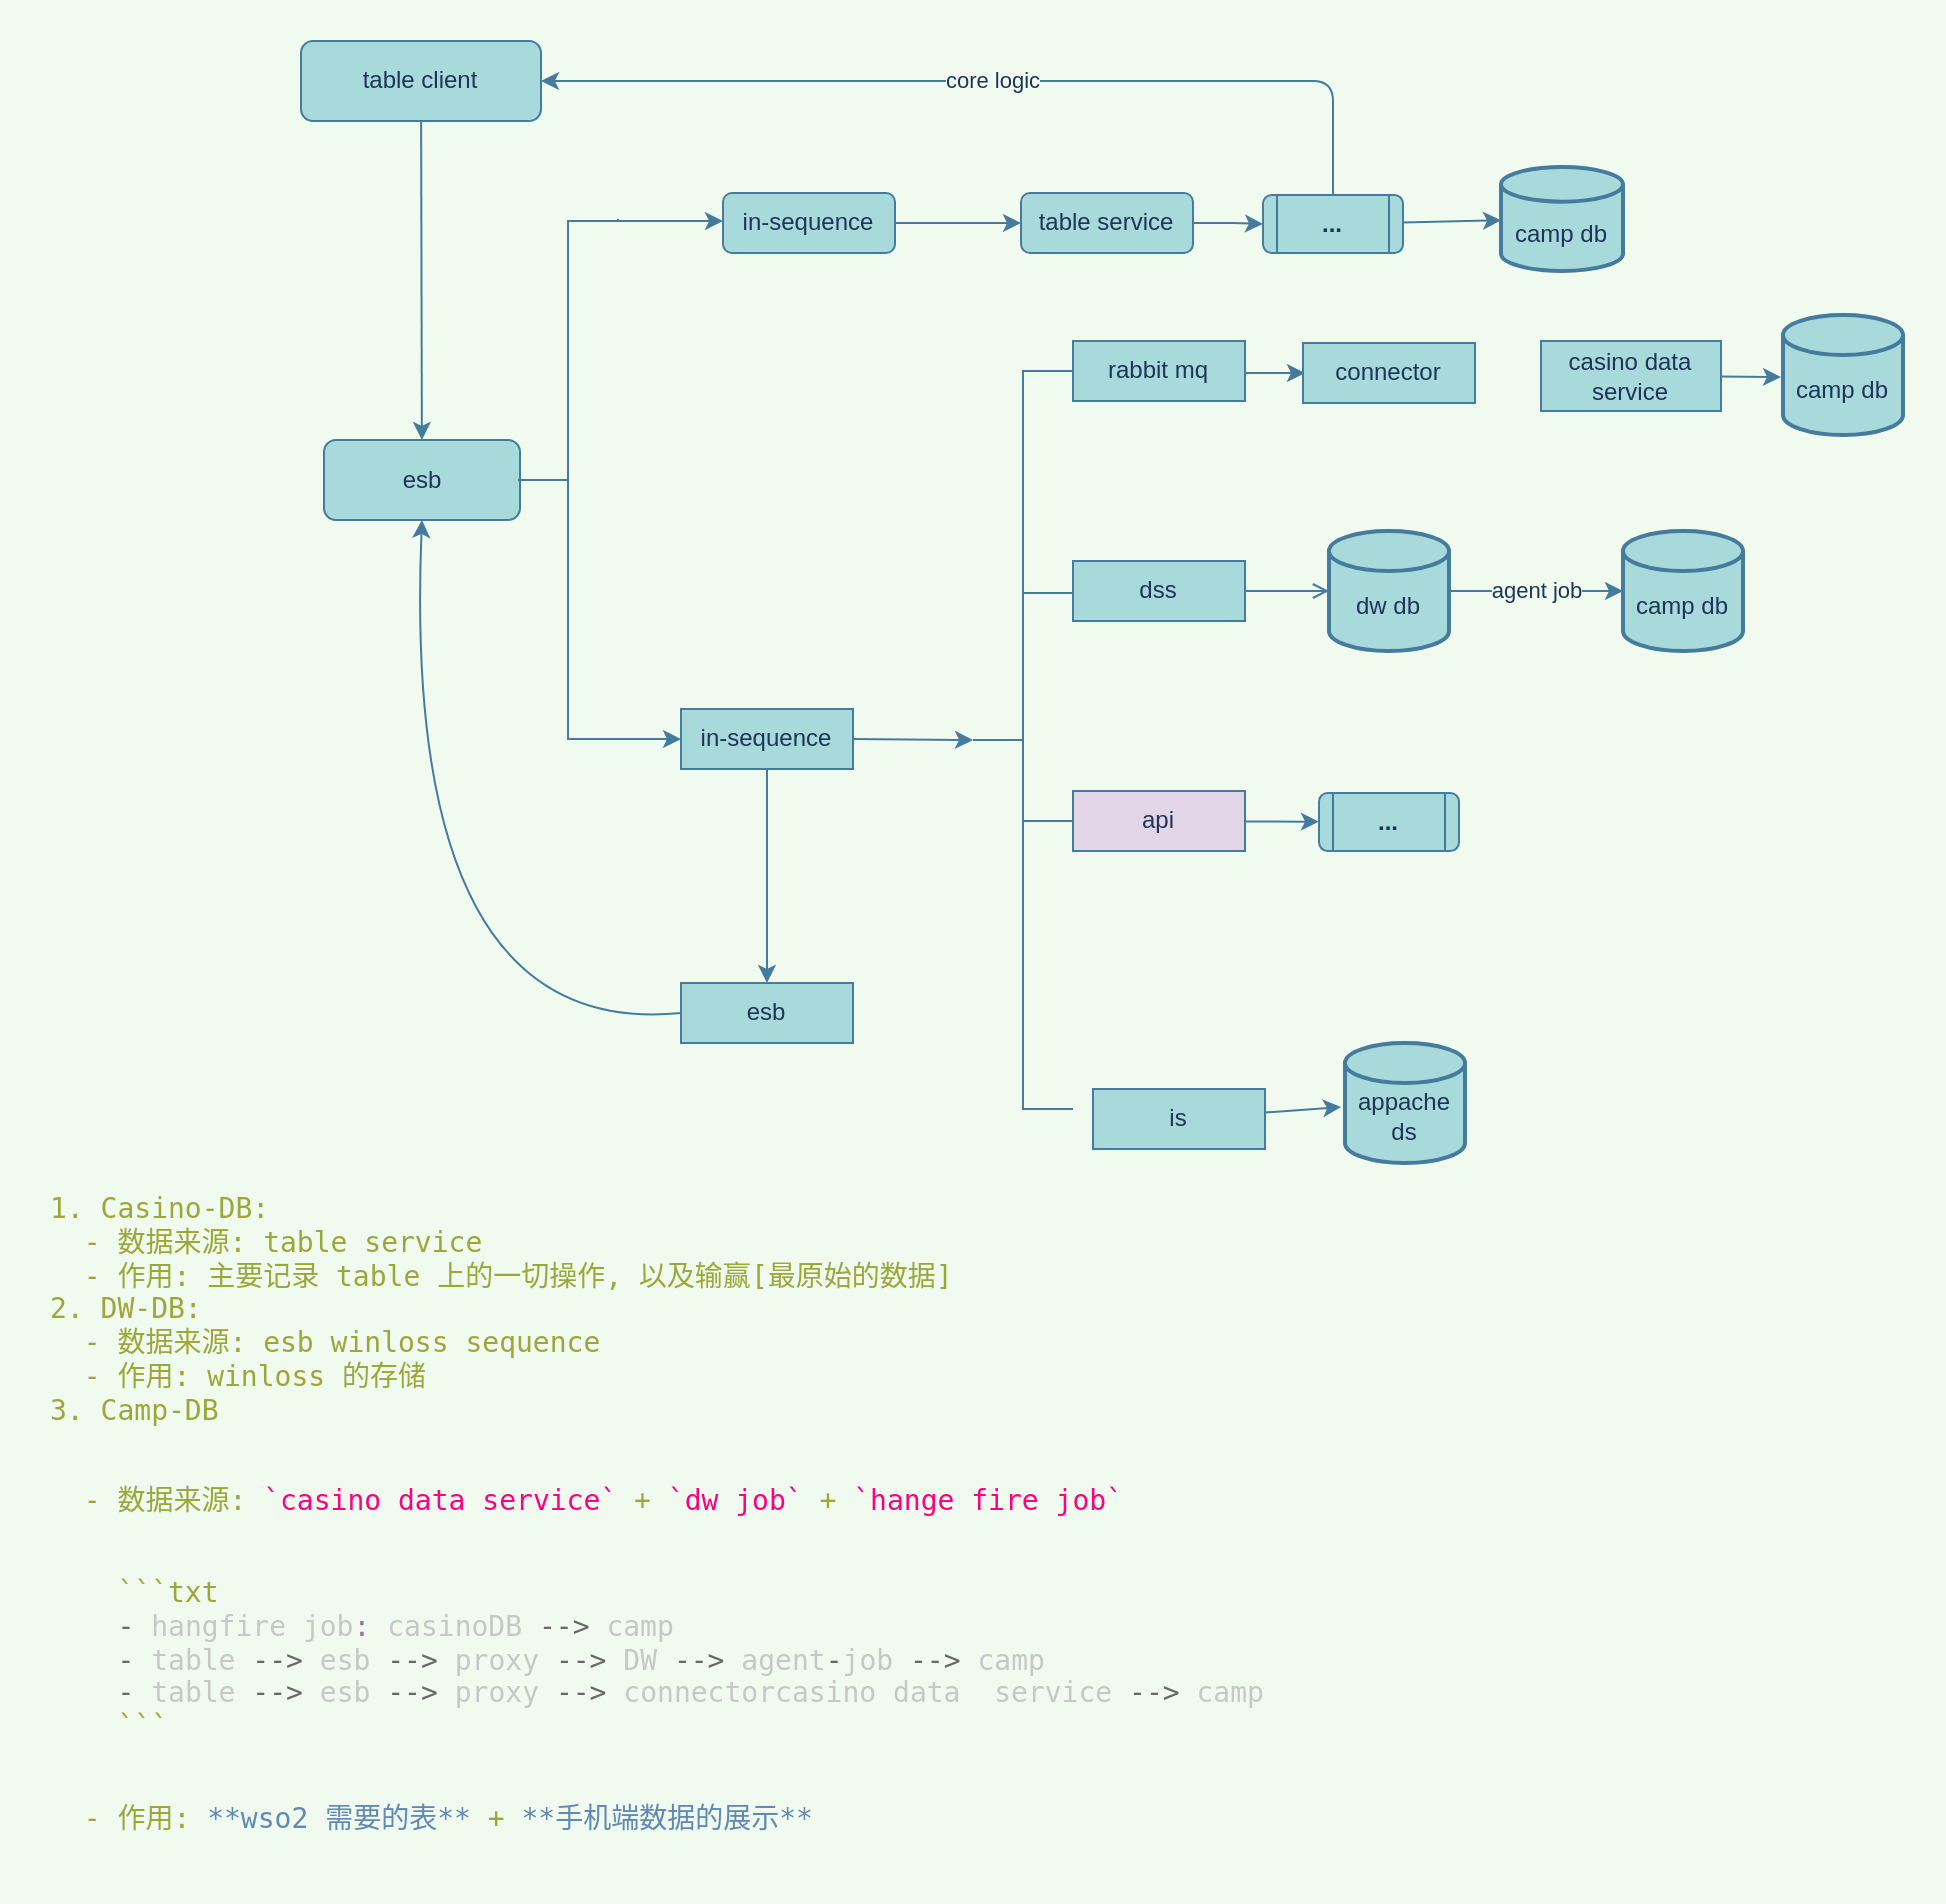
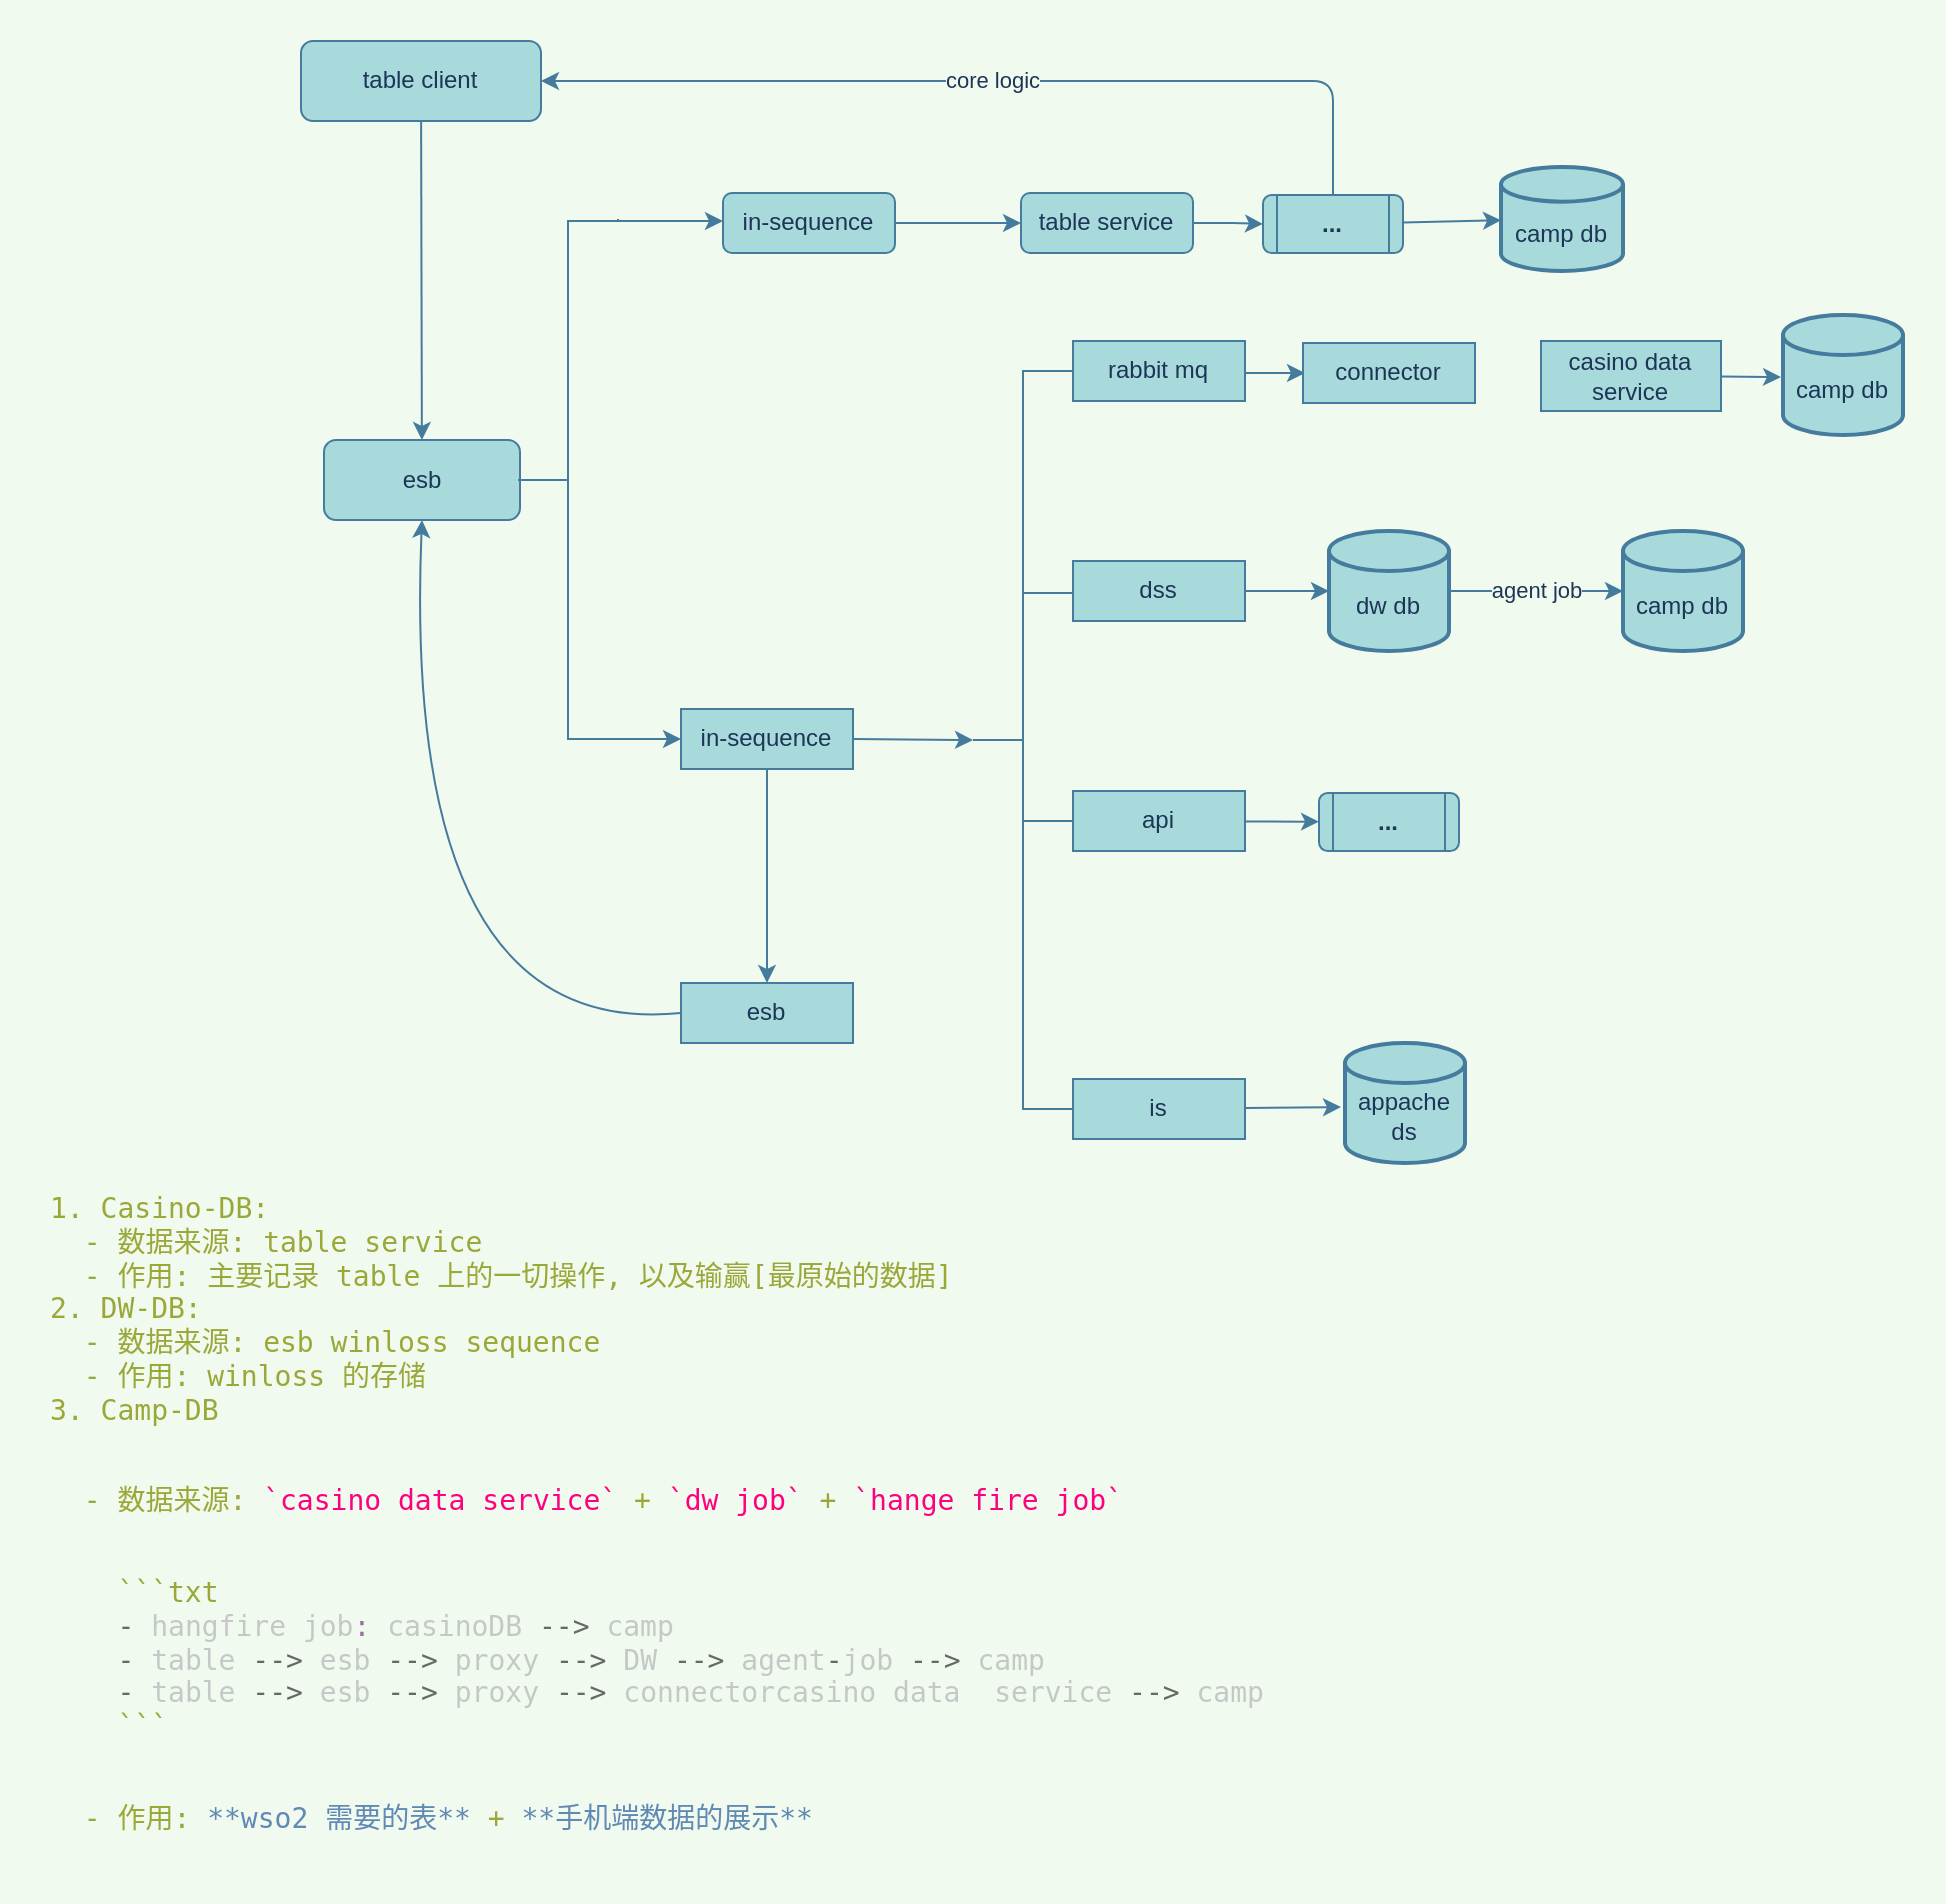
(1316, 591) -> (1314, 591)
(1159, 821) -> (1159, 821)
(1179, 1119) -> (1159, 1109)
